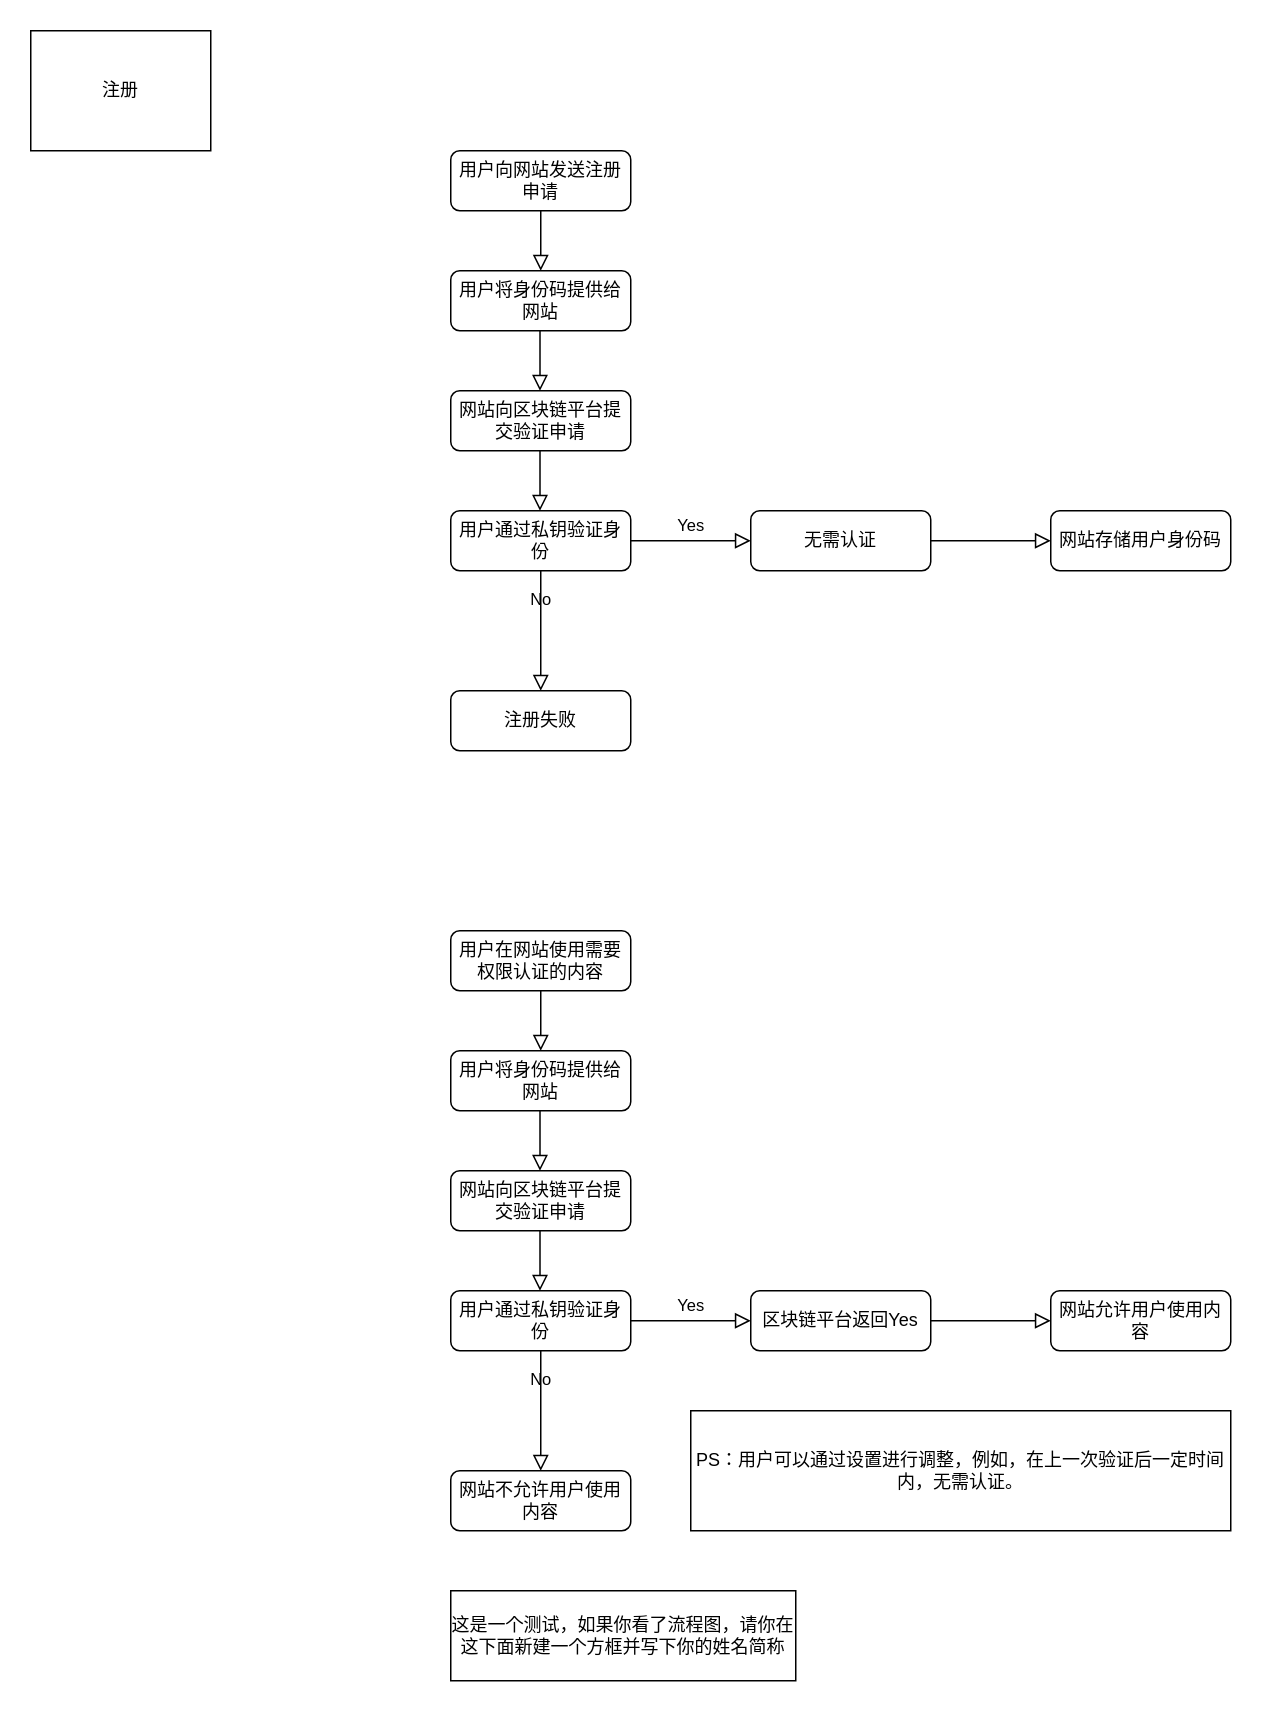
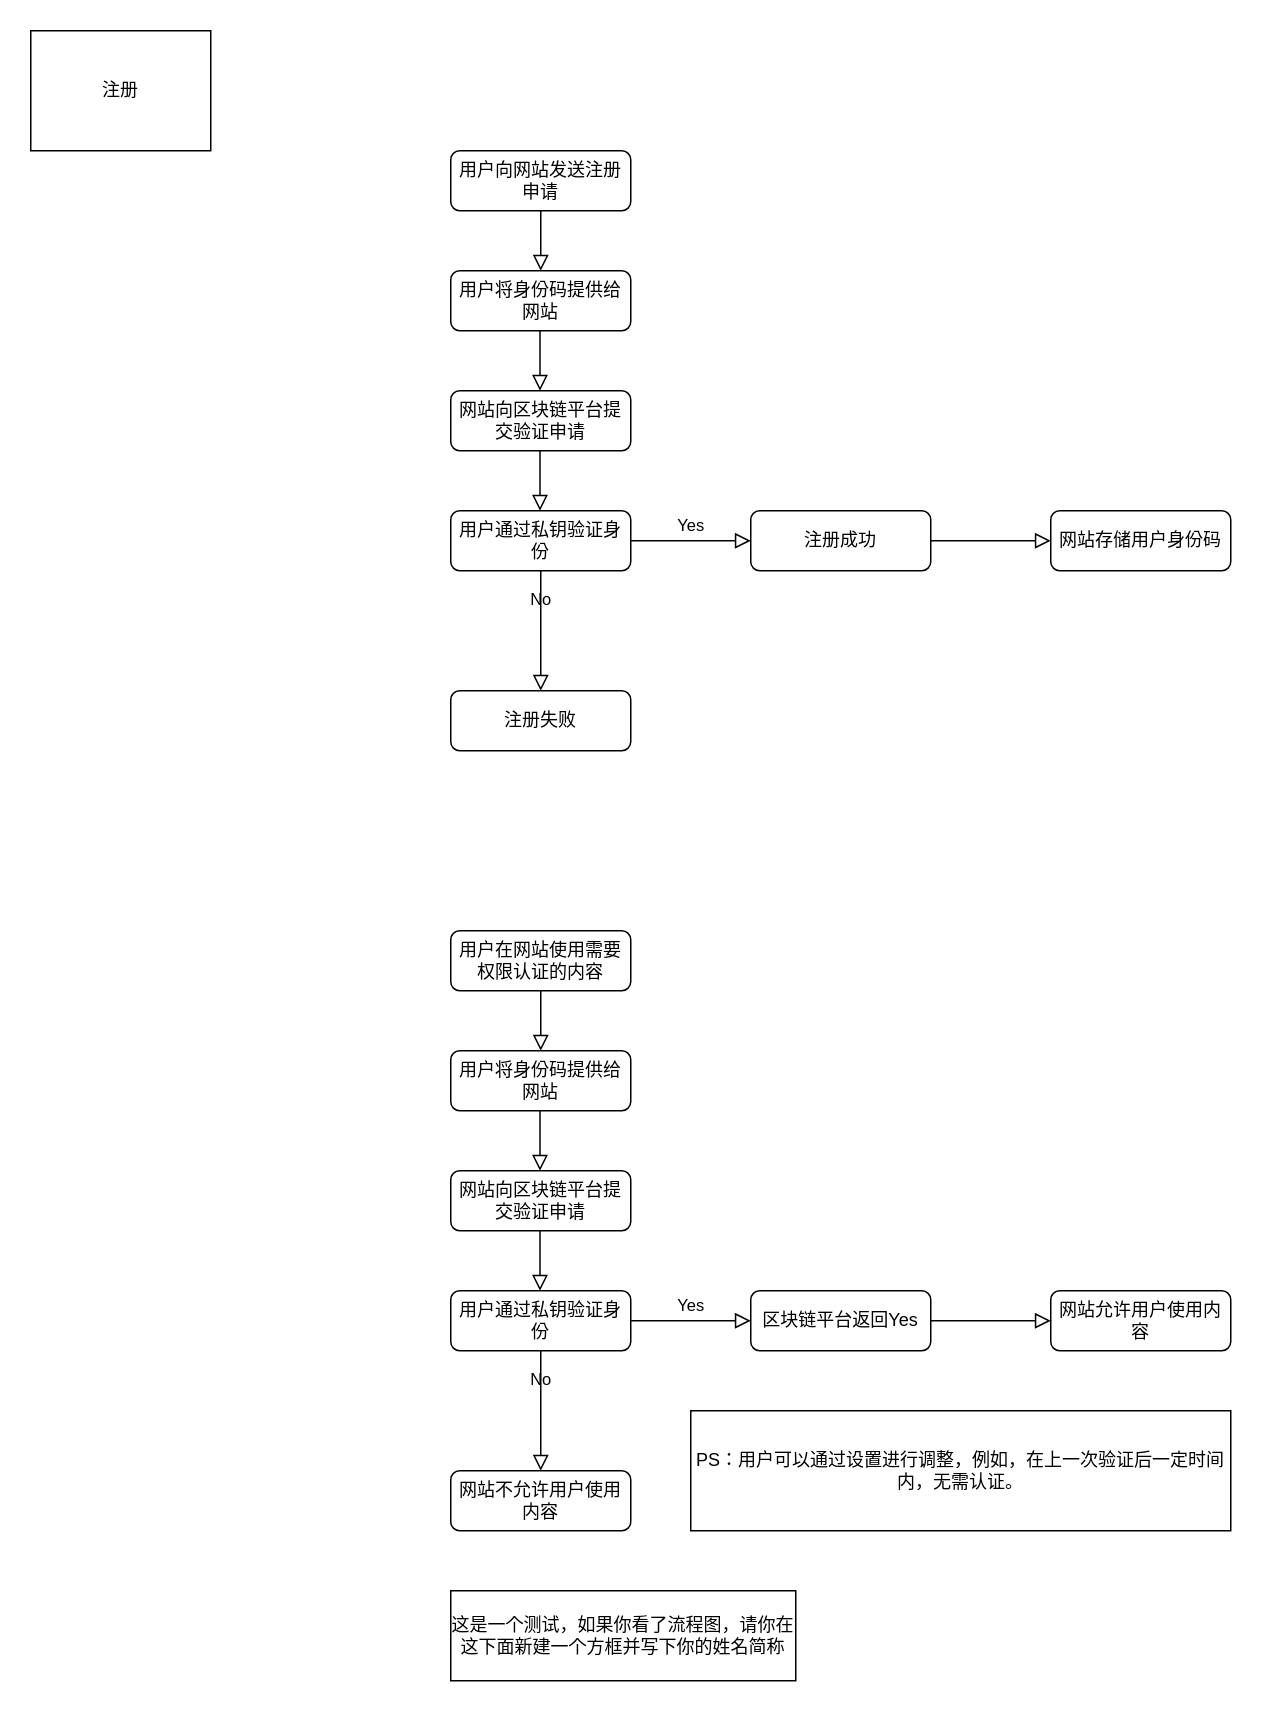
(841, 541) -> (841, 541)
